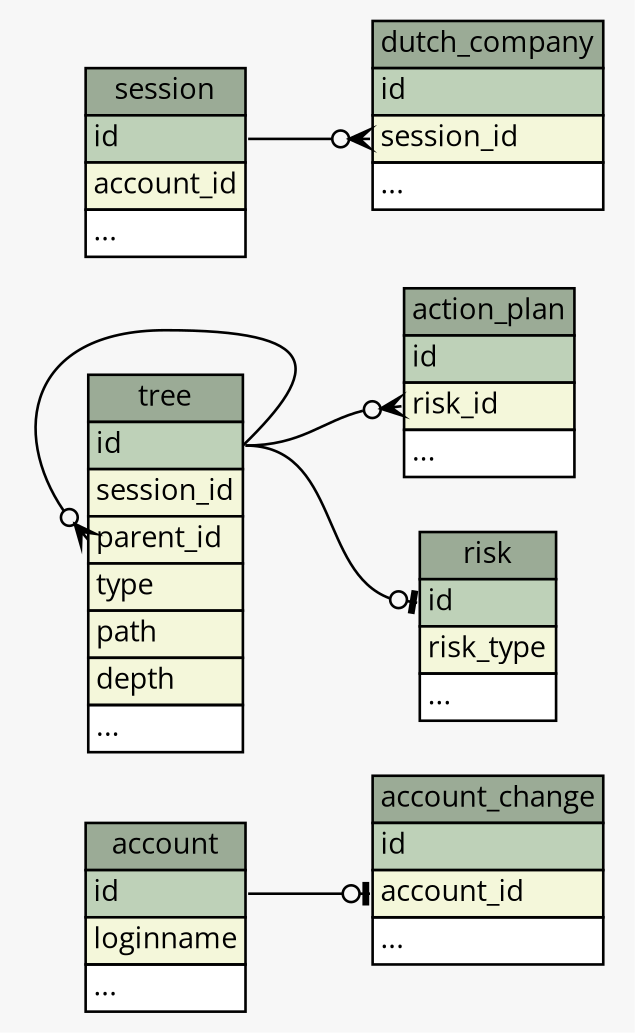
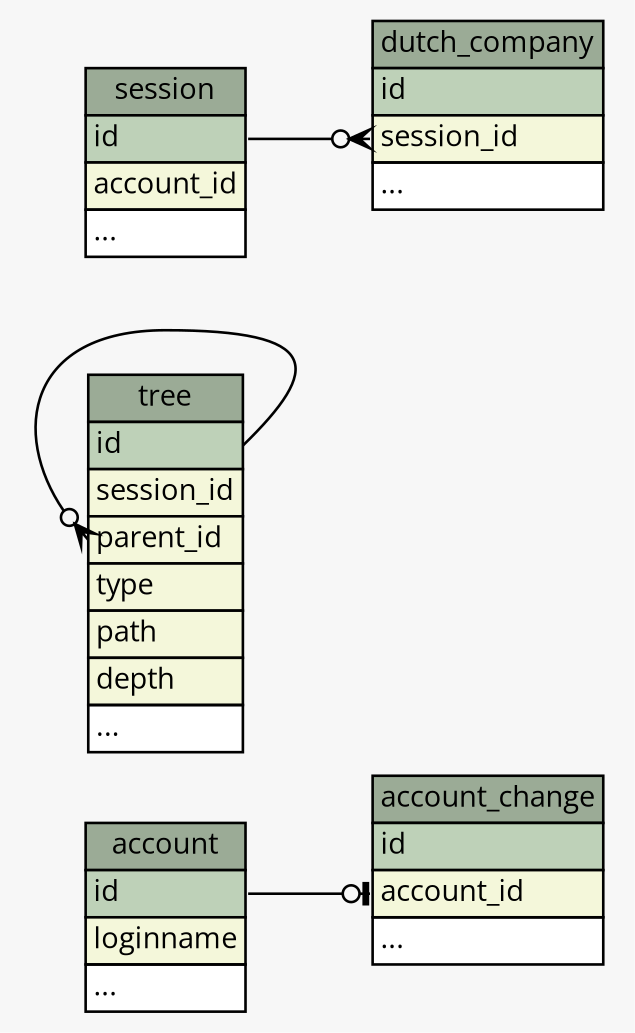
(488, 383) -> none
(488, 626) -> none
